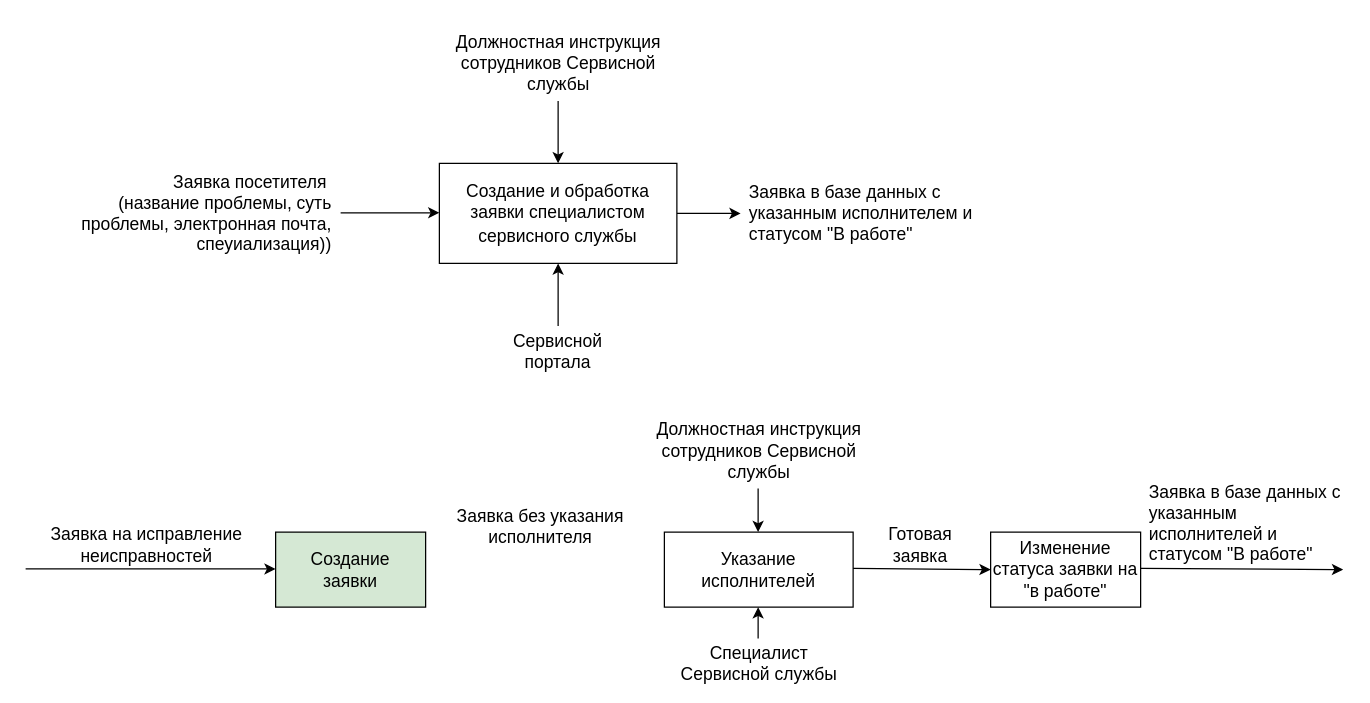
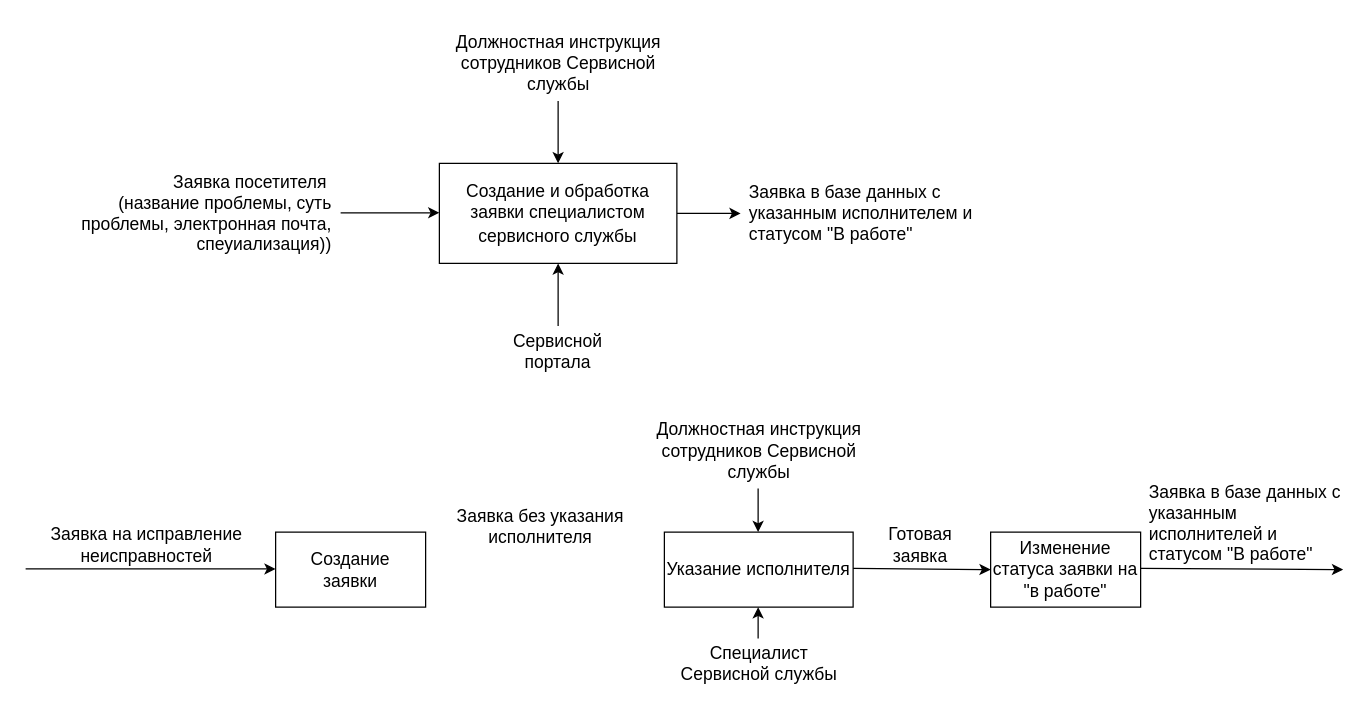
(351, 569) -> (351, 569)
(759, 569) -> (759, 569)
